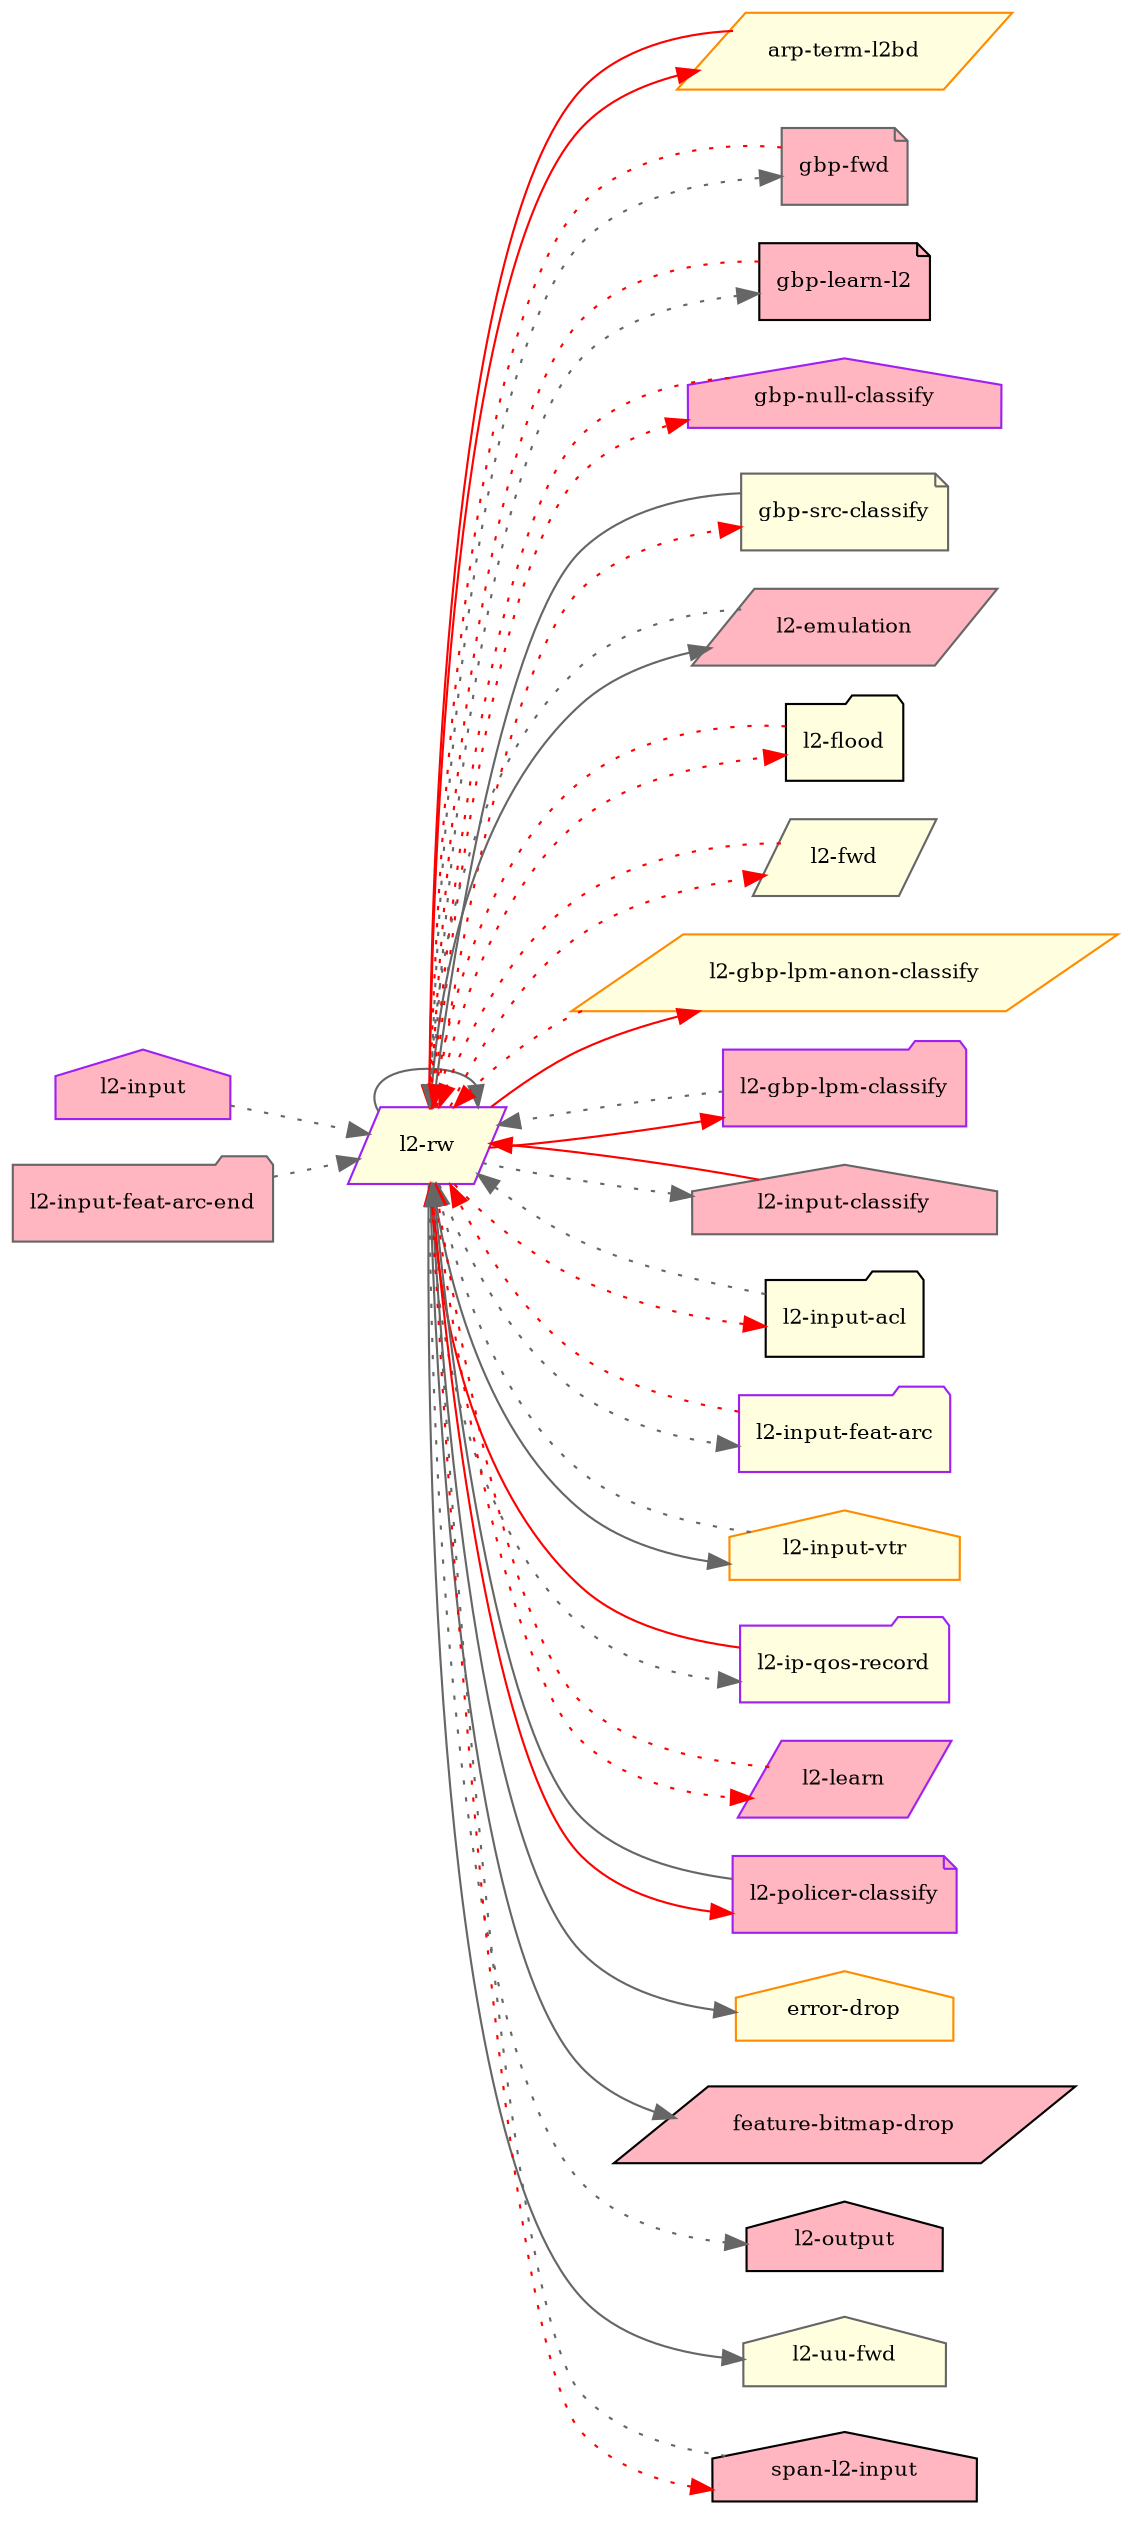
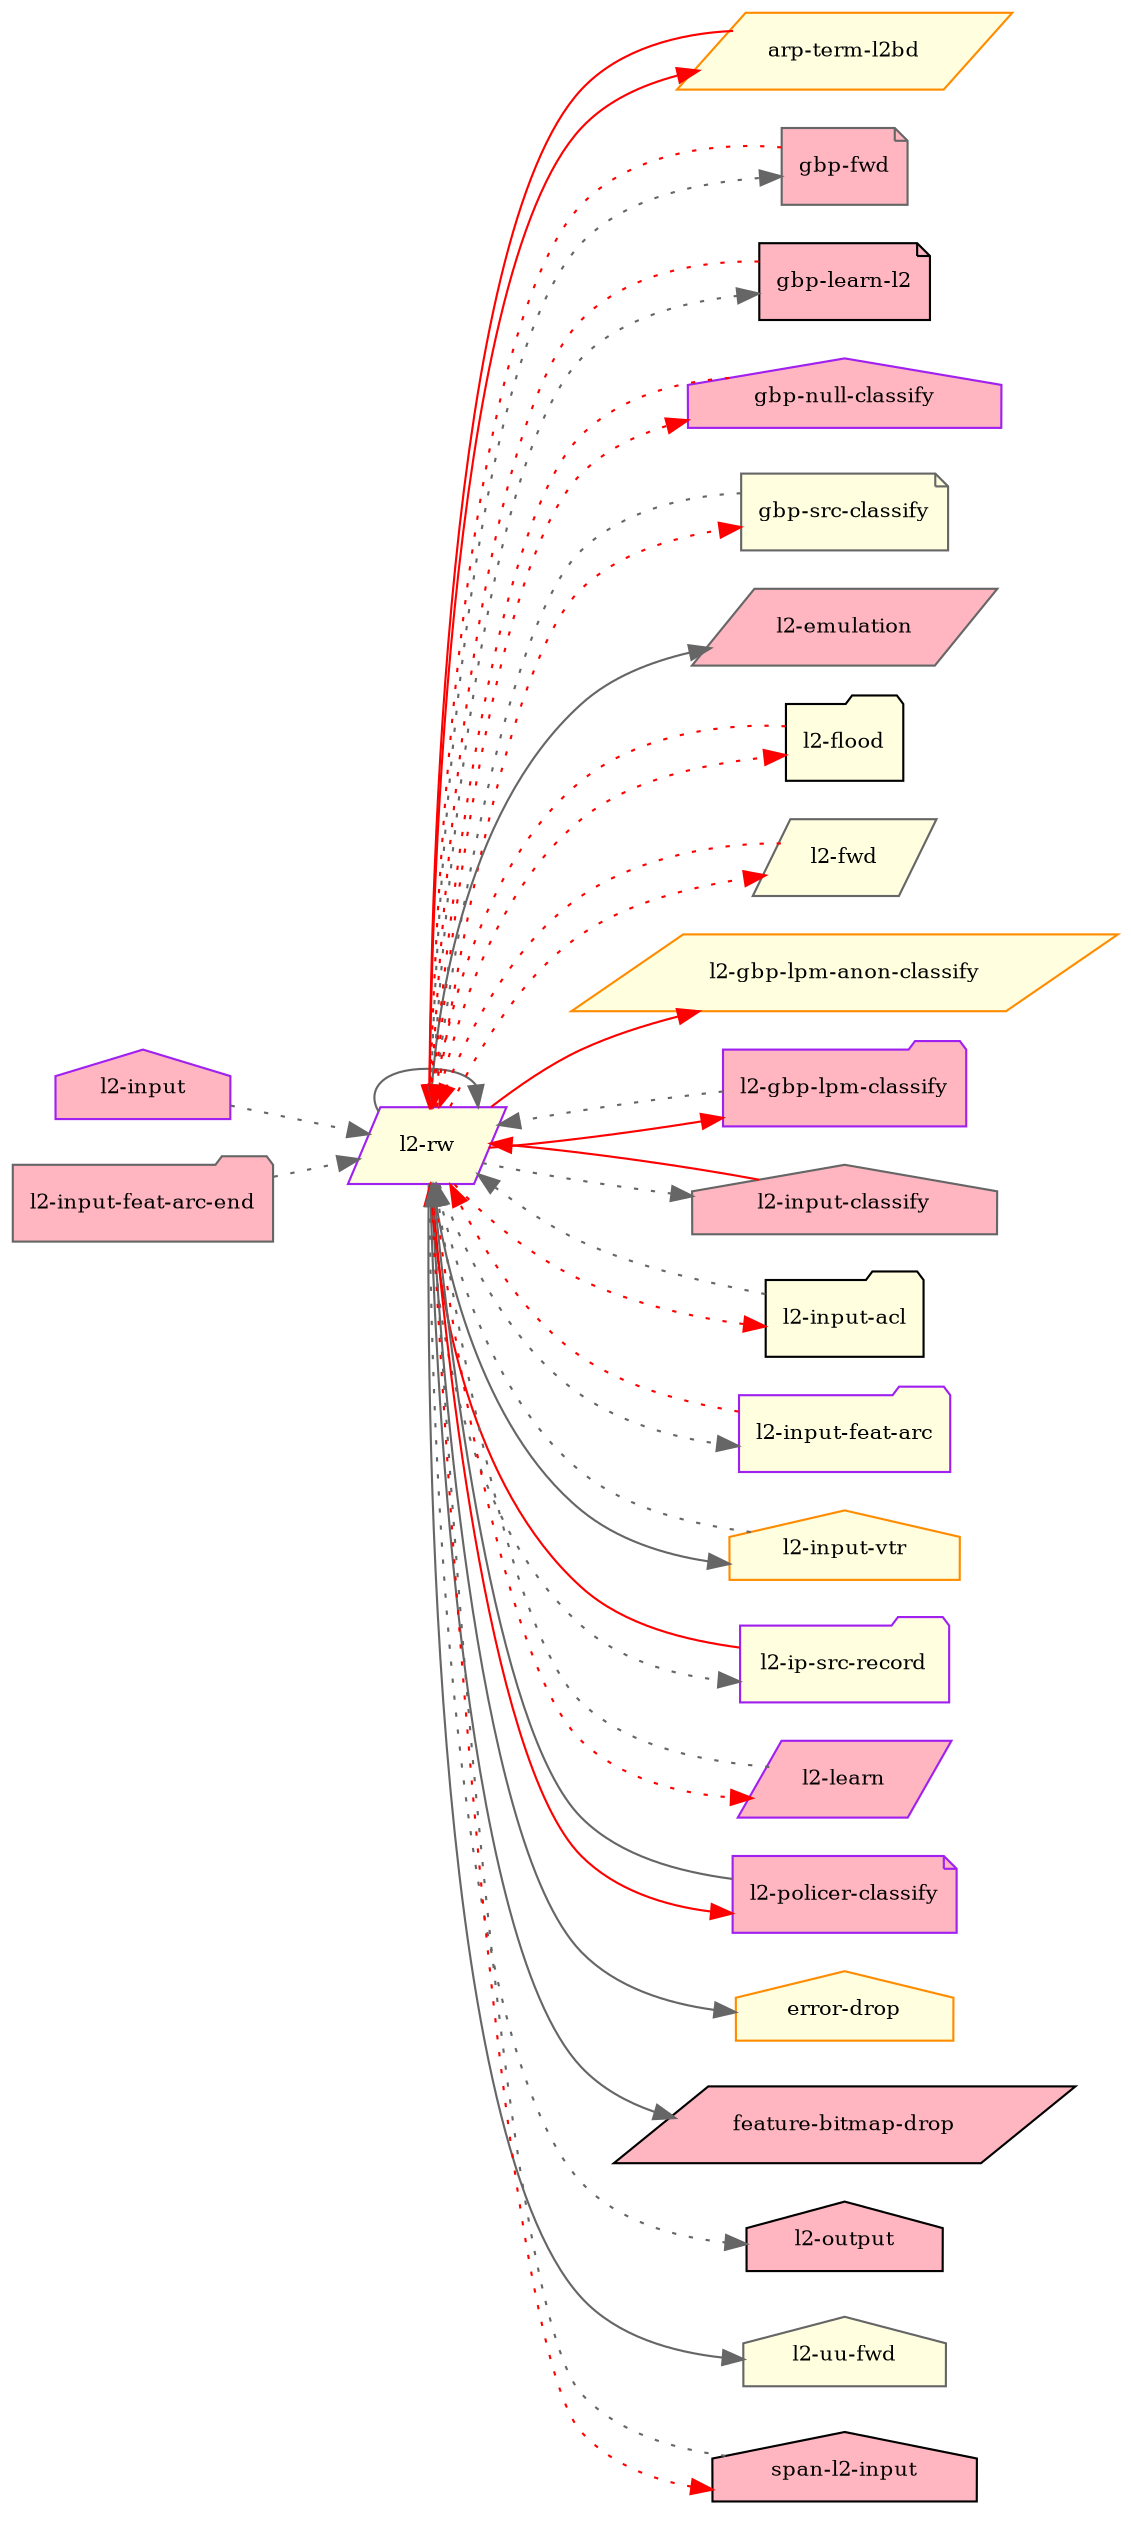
(526, 656) -> (526, 656)
(531, 726) -> none
(523, 1046) -> none
(538, 1628) -> (538, 1628)
(845, 1664) -> (845, 1664)
